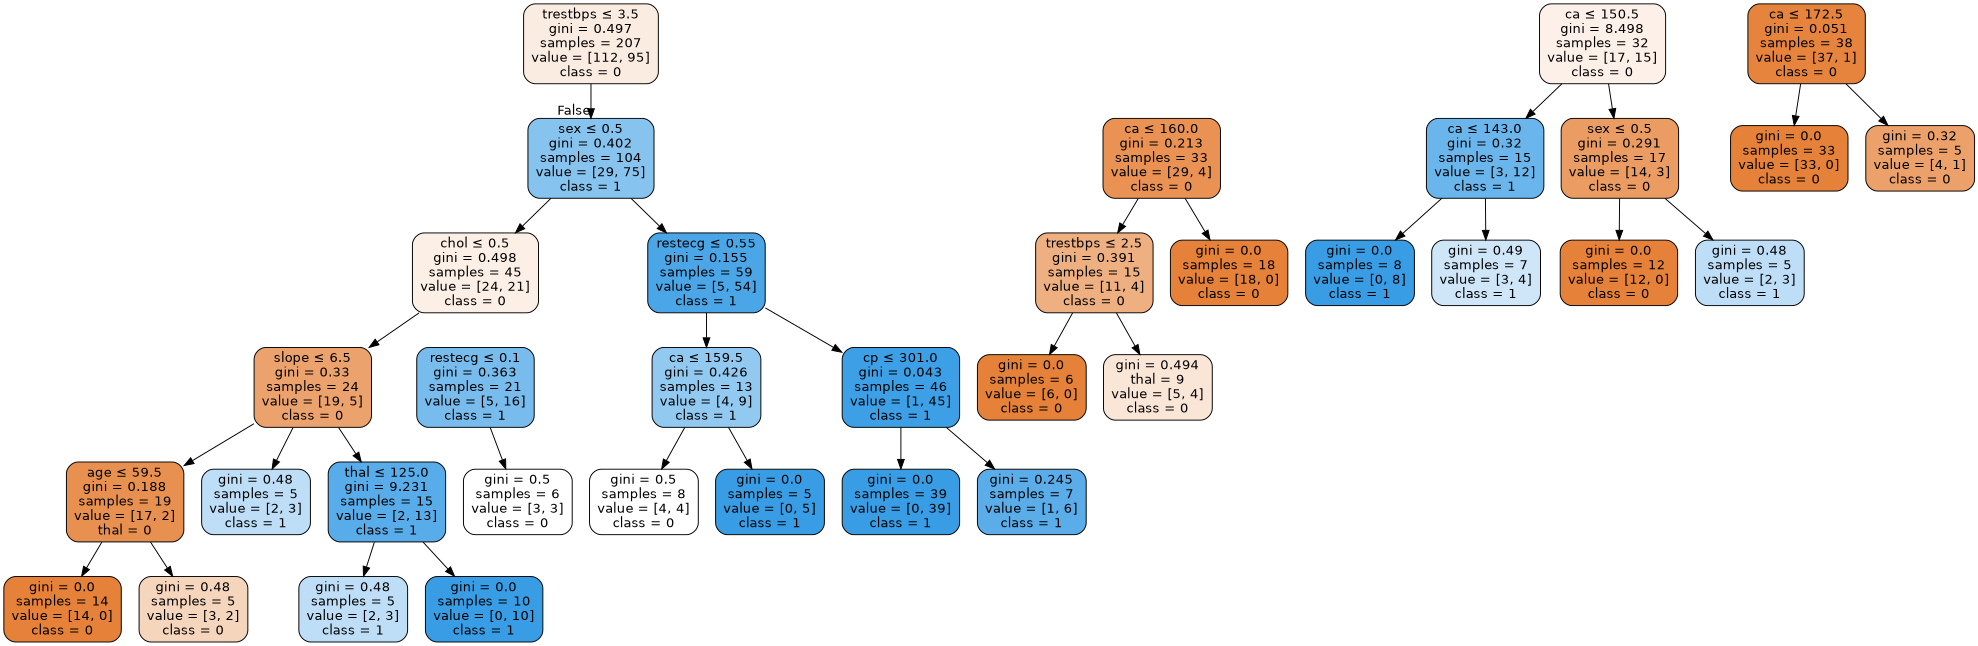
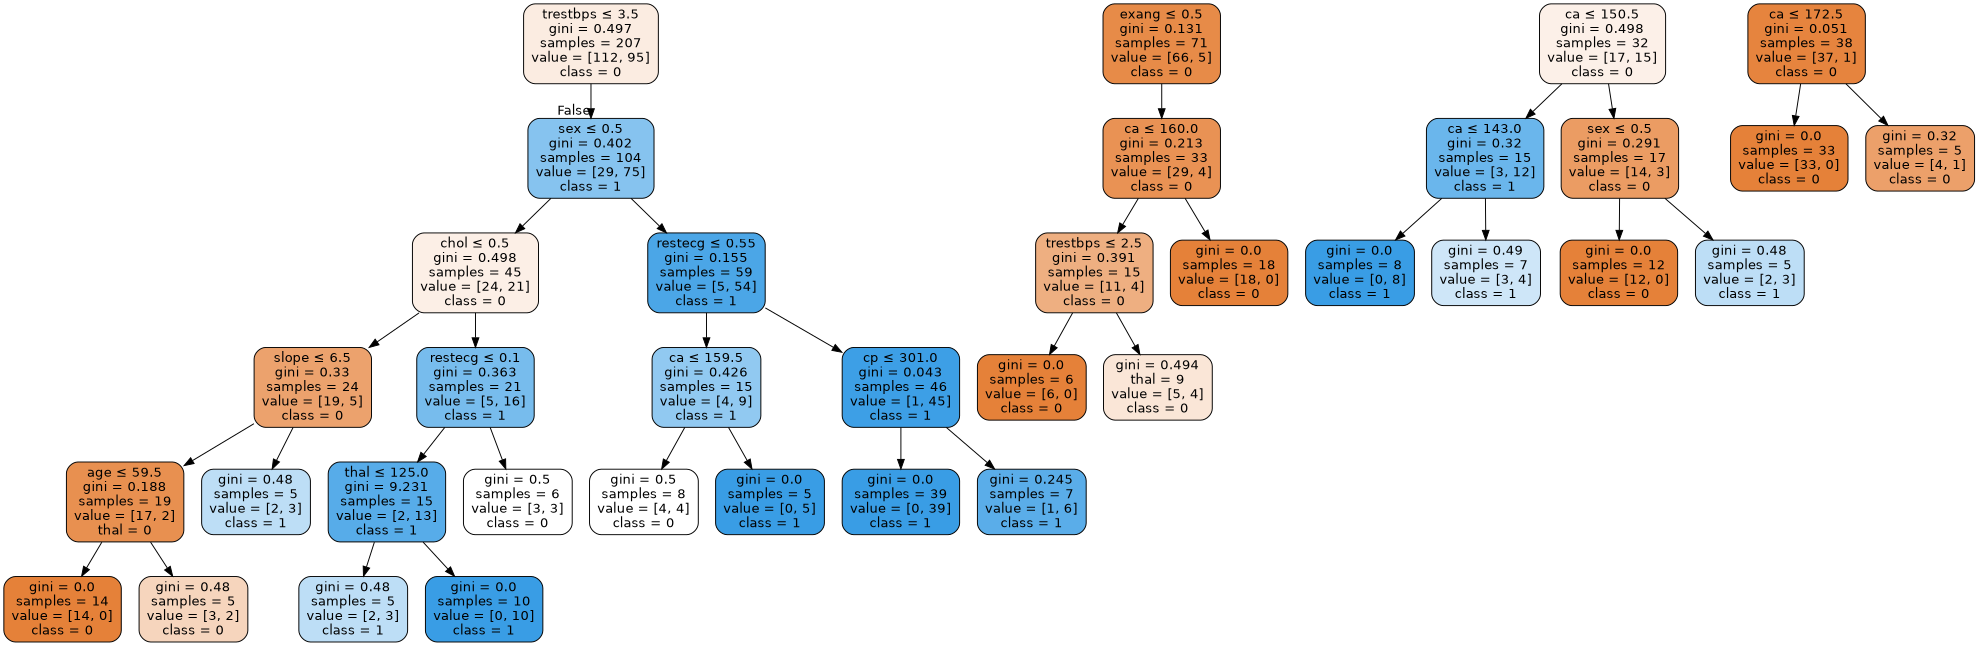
(1603, 29) -> (1603, 29)
none -> (1162, 44)
none -> (475, 325)
(706, 387) -> (706, 387)
(347, 441) -> (434, 441)
